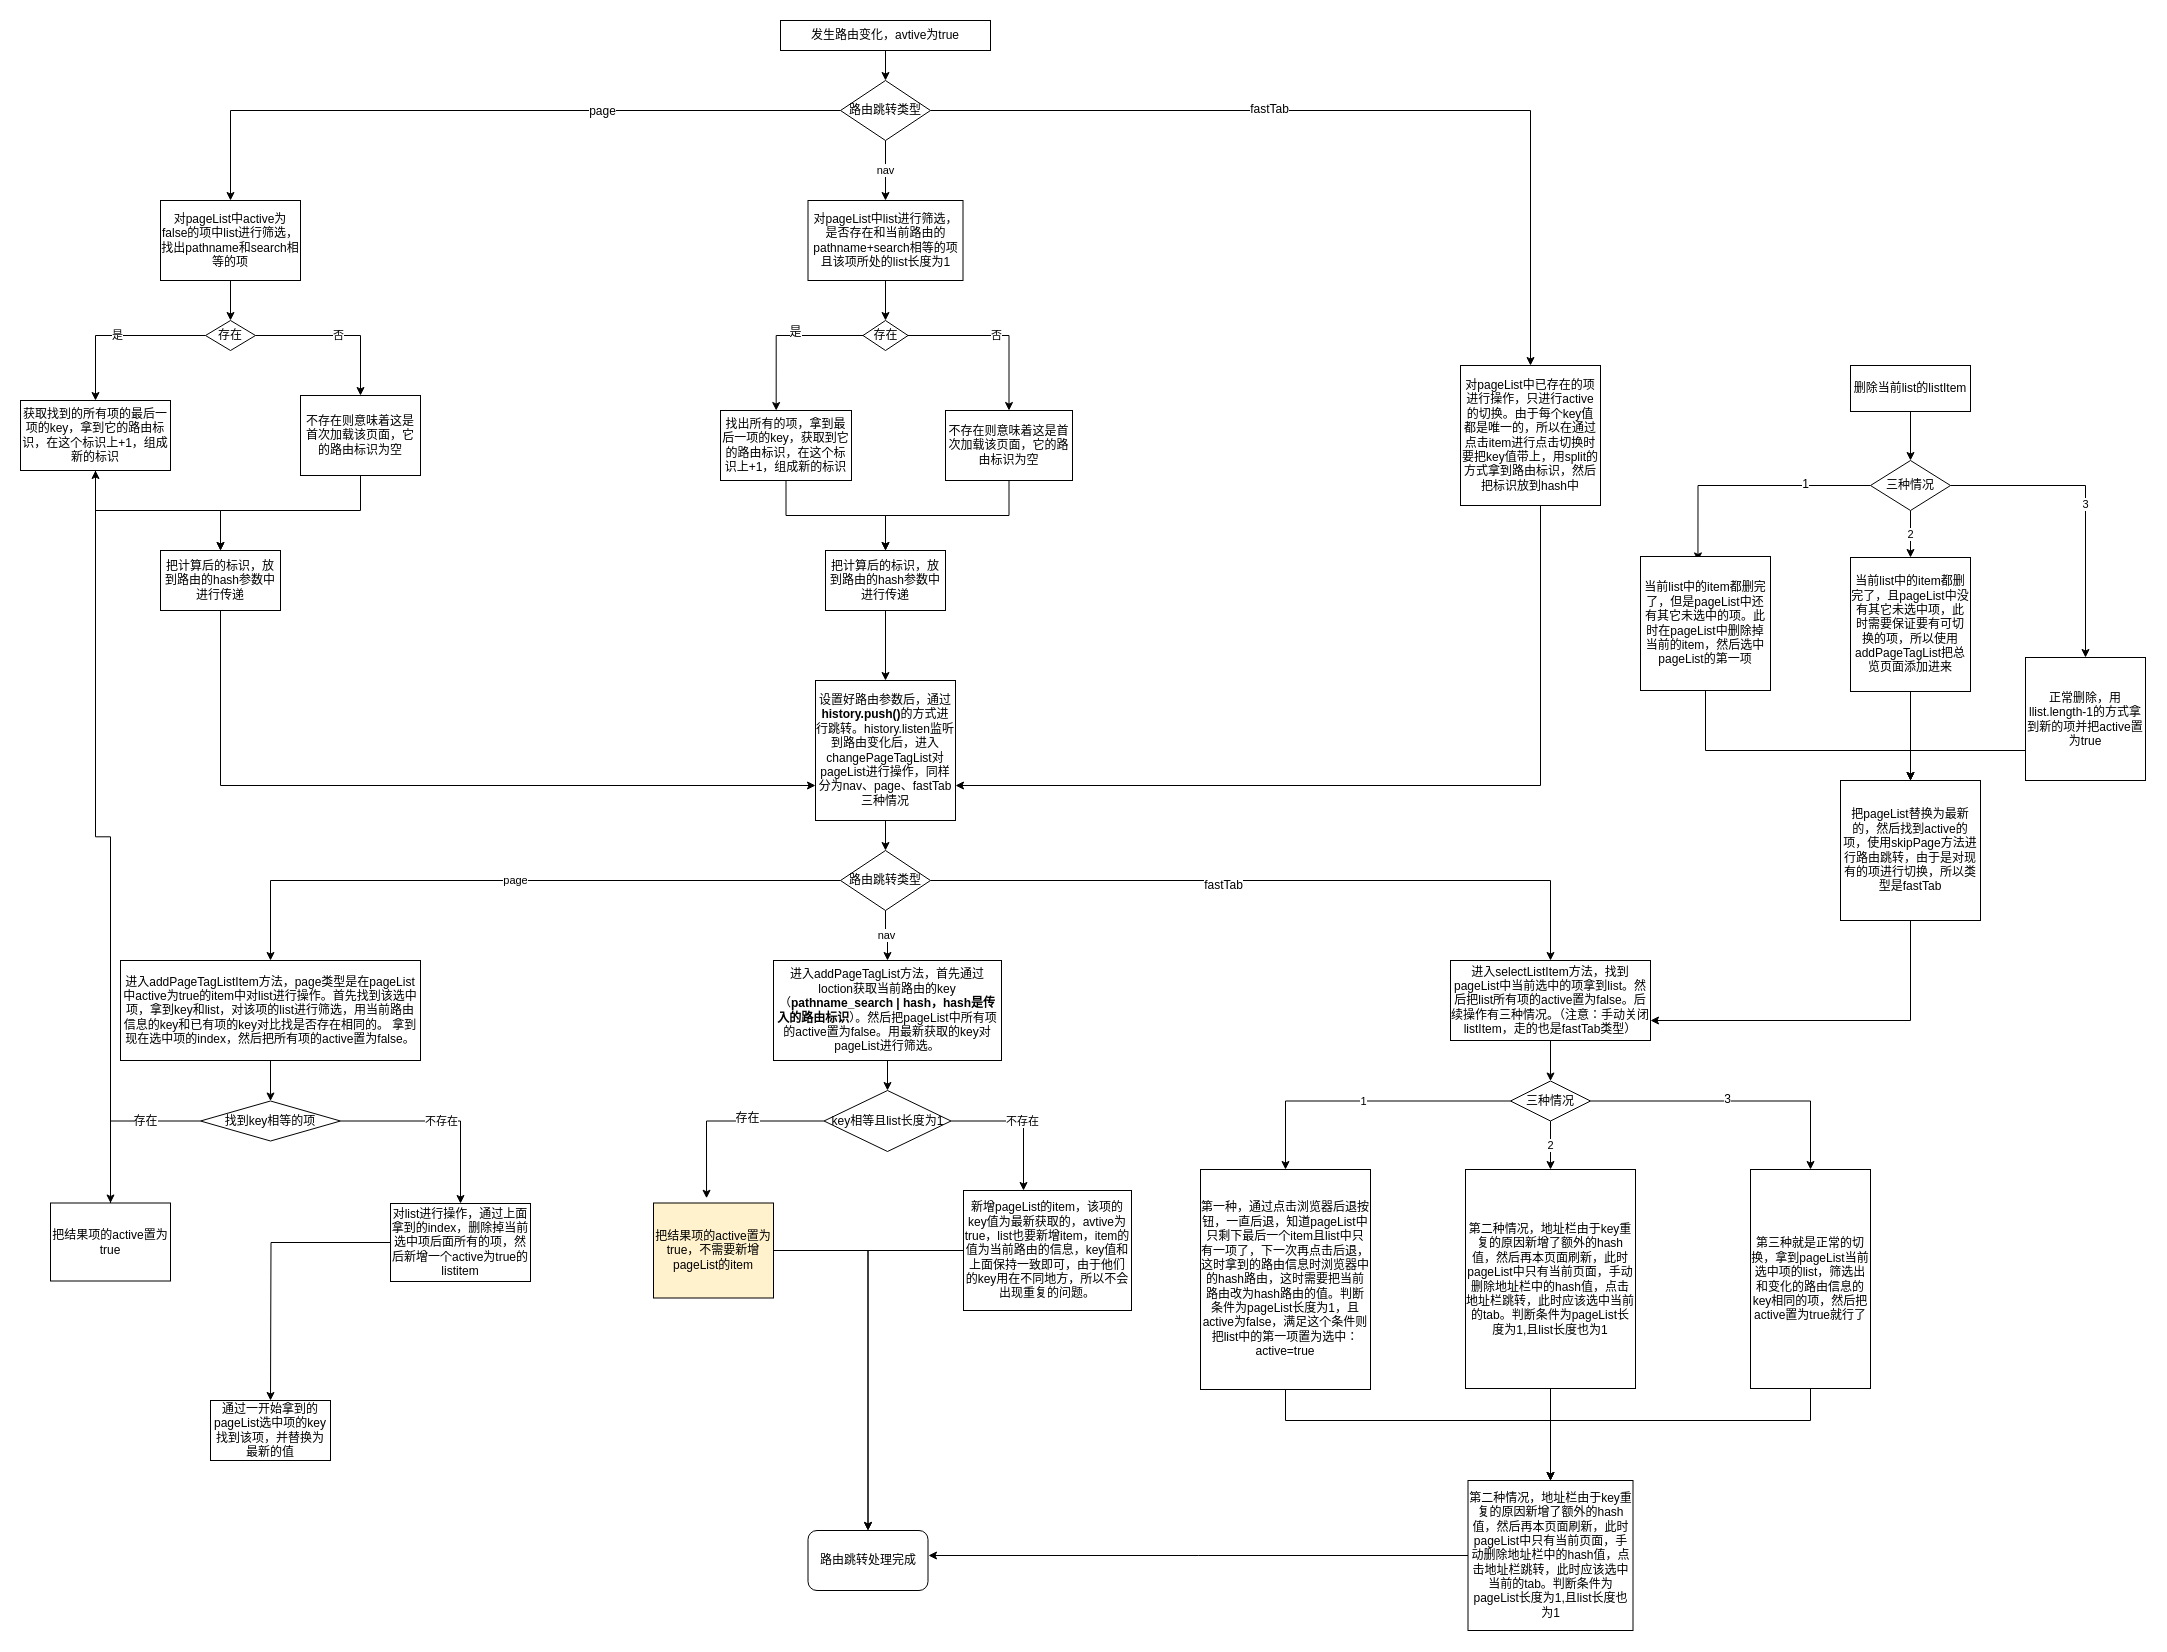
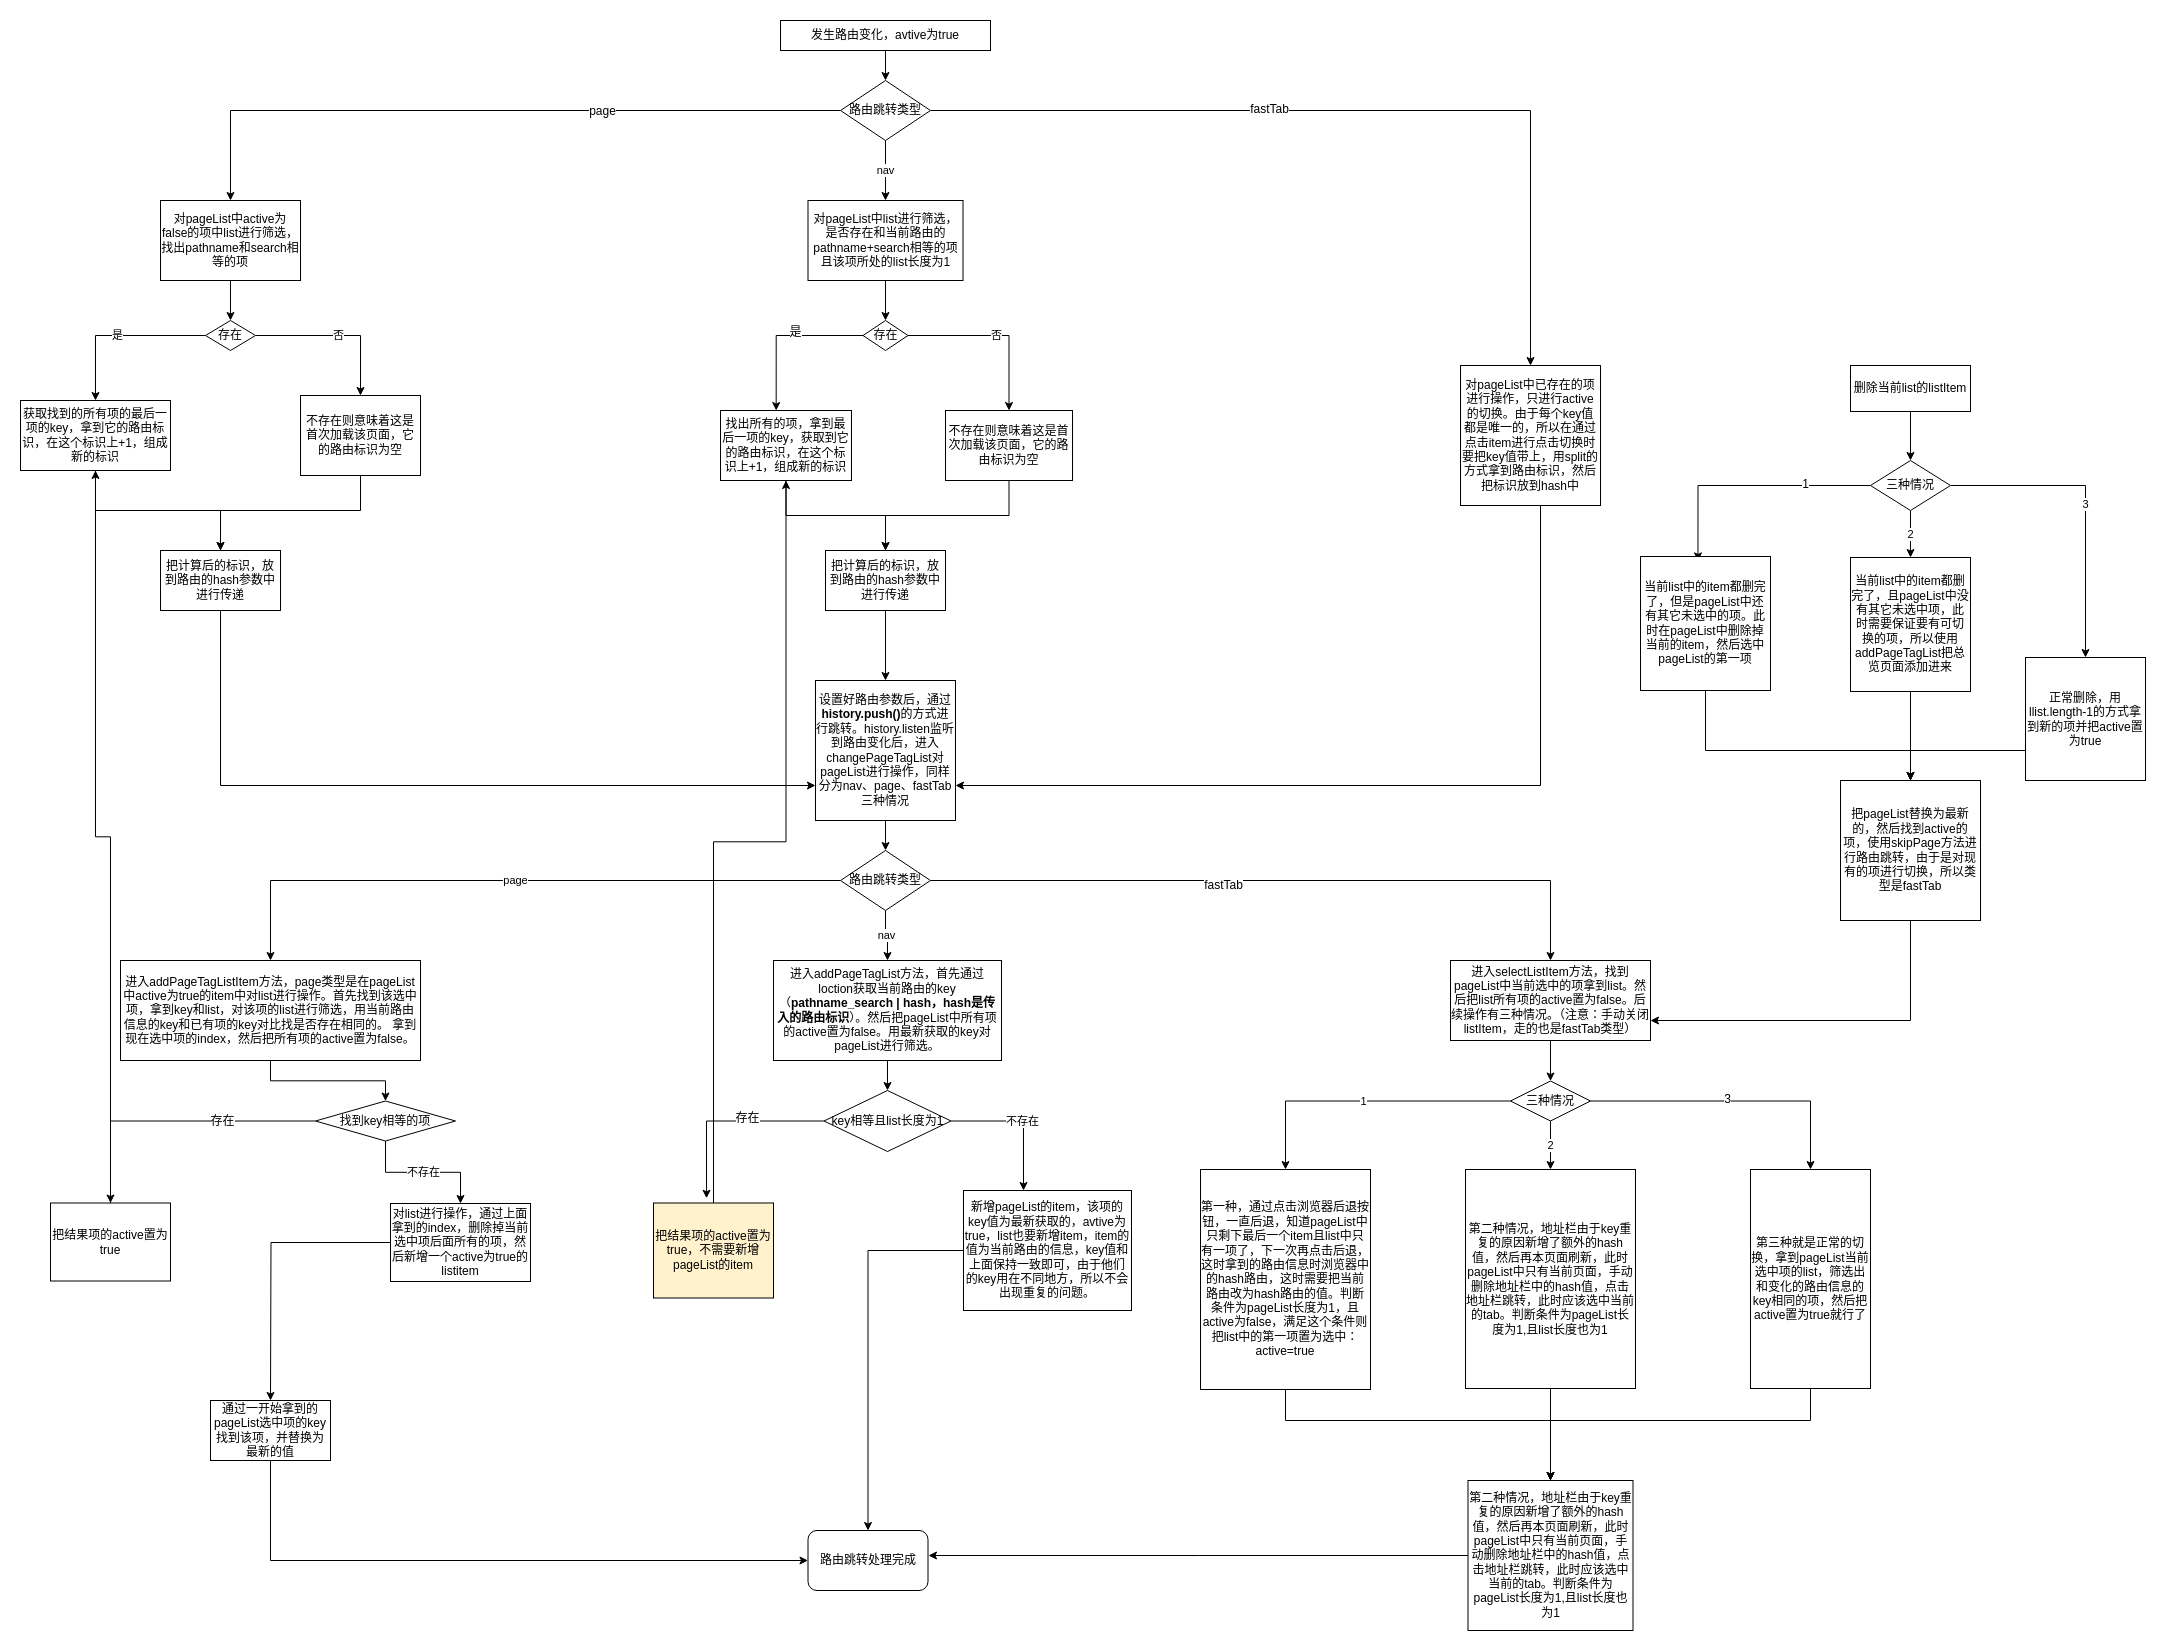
(271, 1121) -> (386, 1121)
(820, 1251) -> (731, 842)
none -> (486, 1561)
